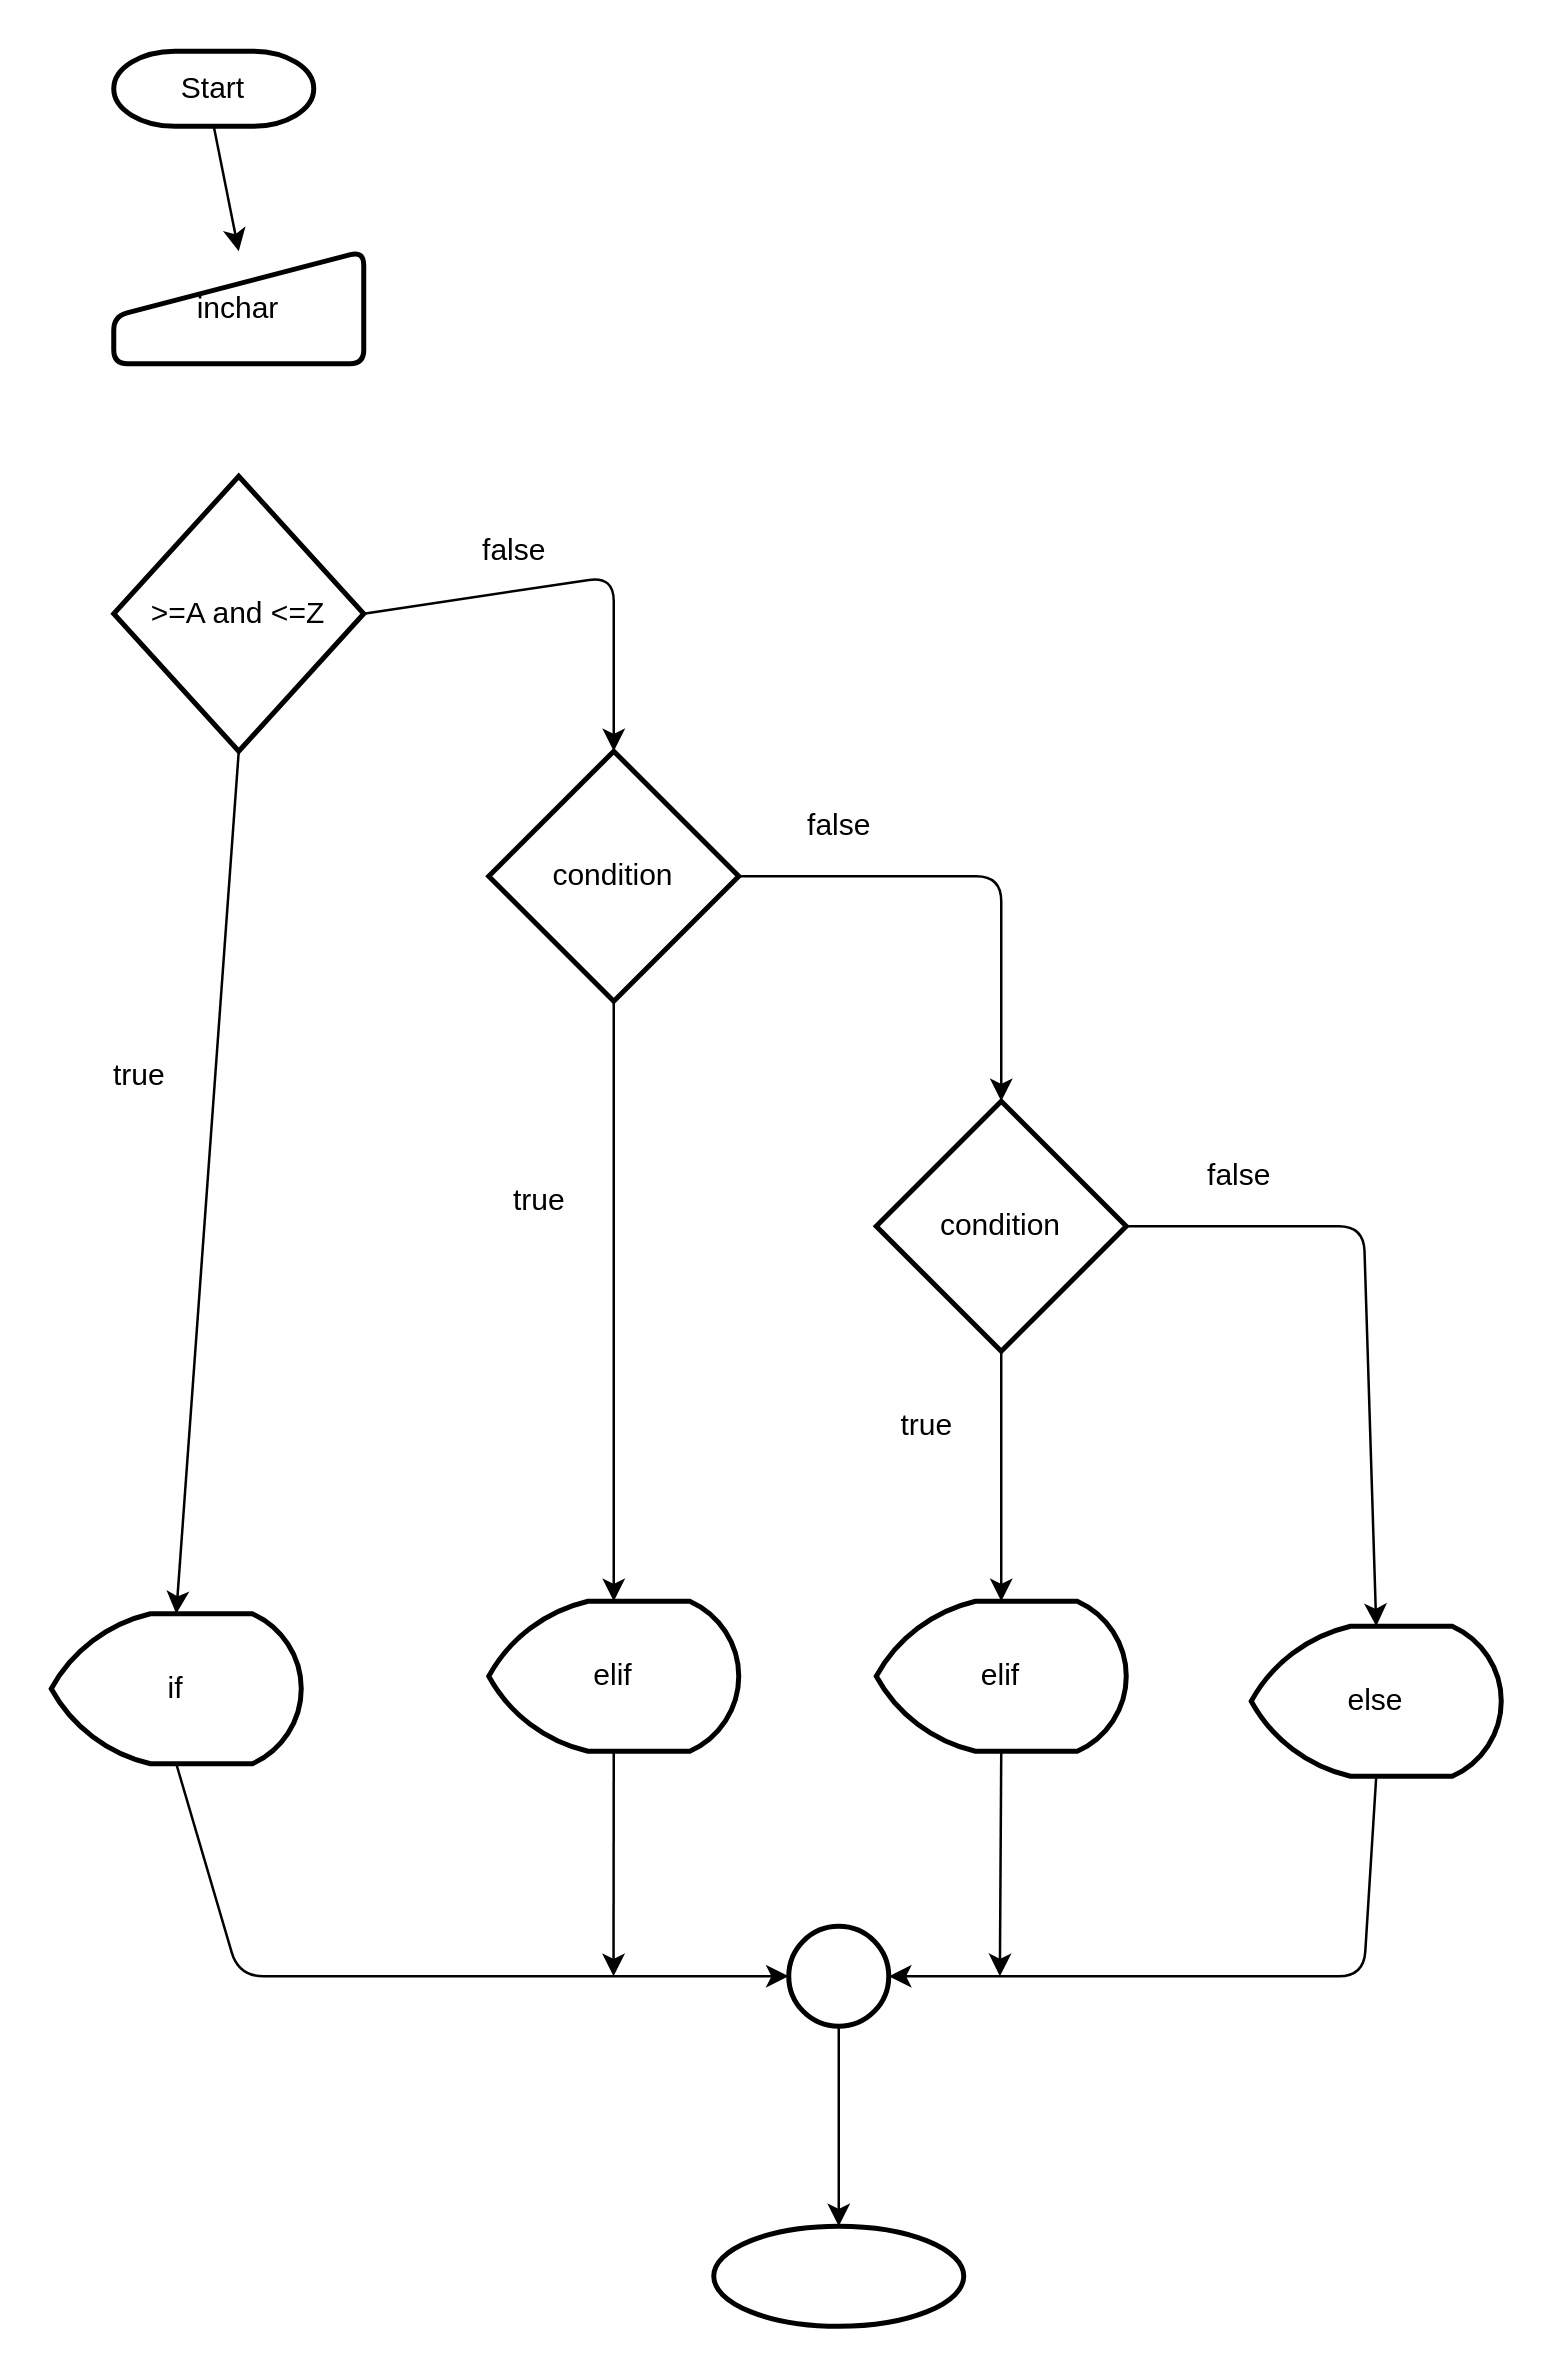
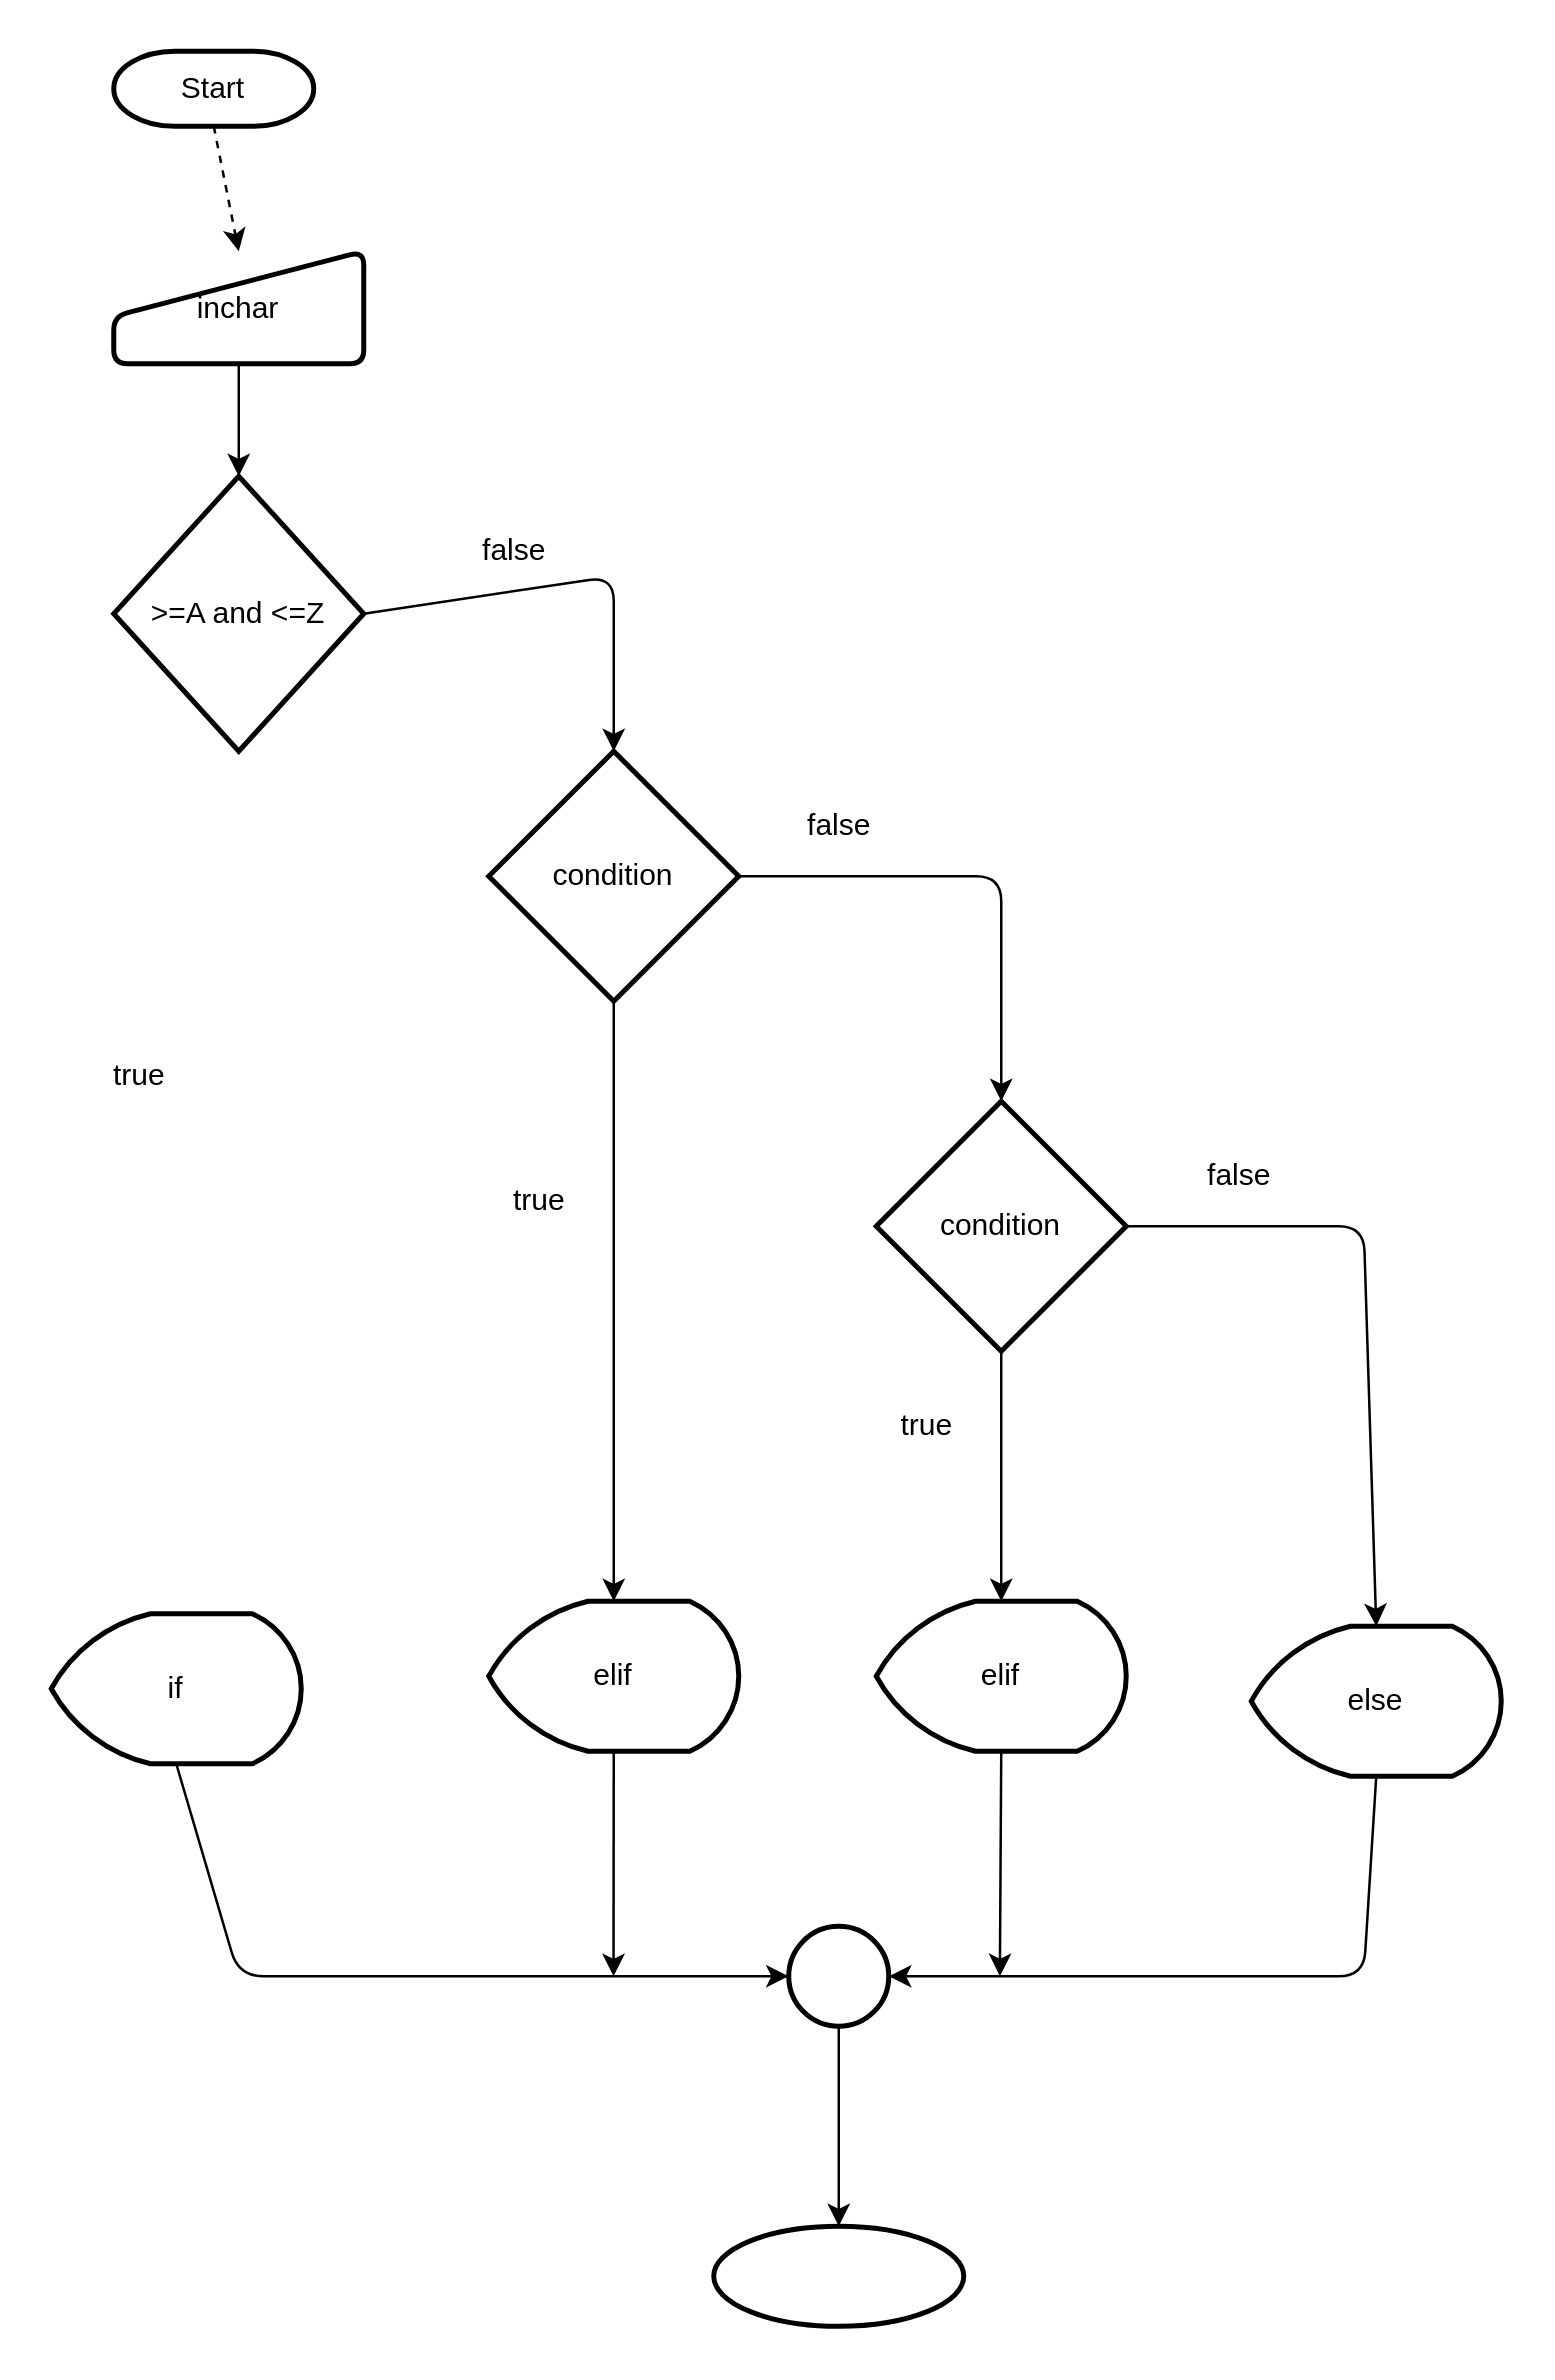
(225, 180) -> (225, 180)
none -> (239, 412)
(208, 1175) -> none
